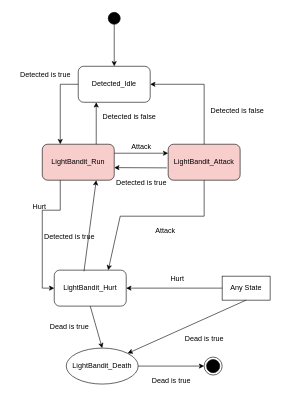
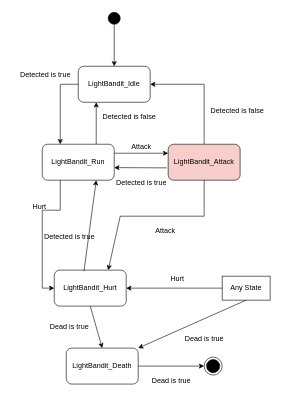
(114, 84) -> (114, 84)
(78, 162) -> (78, 162)
(102, 366) -> (102, 366)
